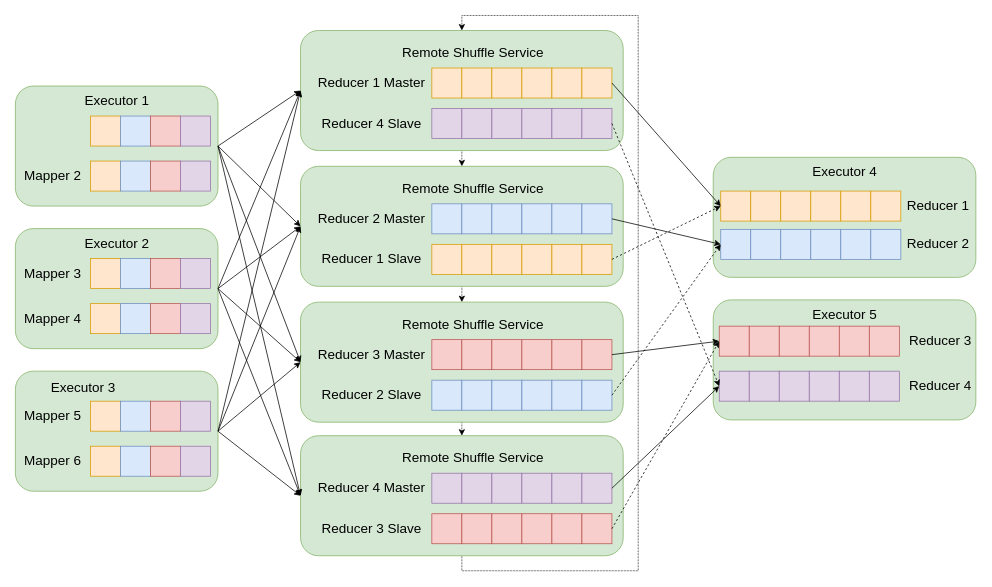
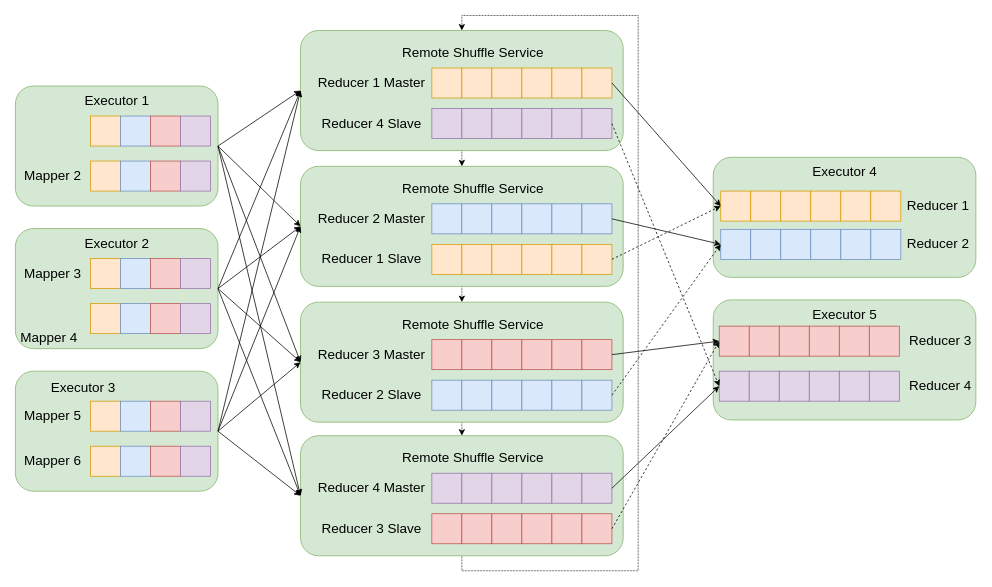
(53, 318) -> (49, 337)
